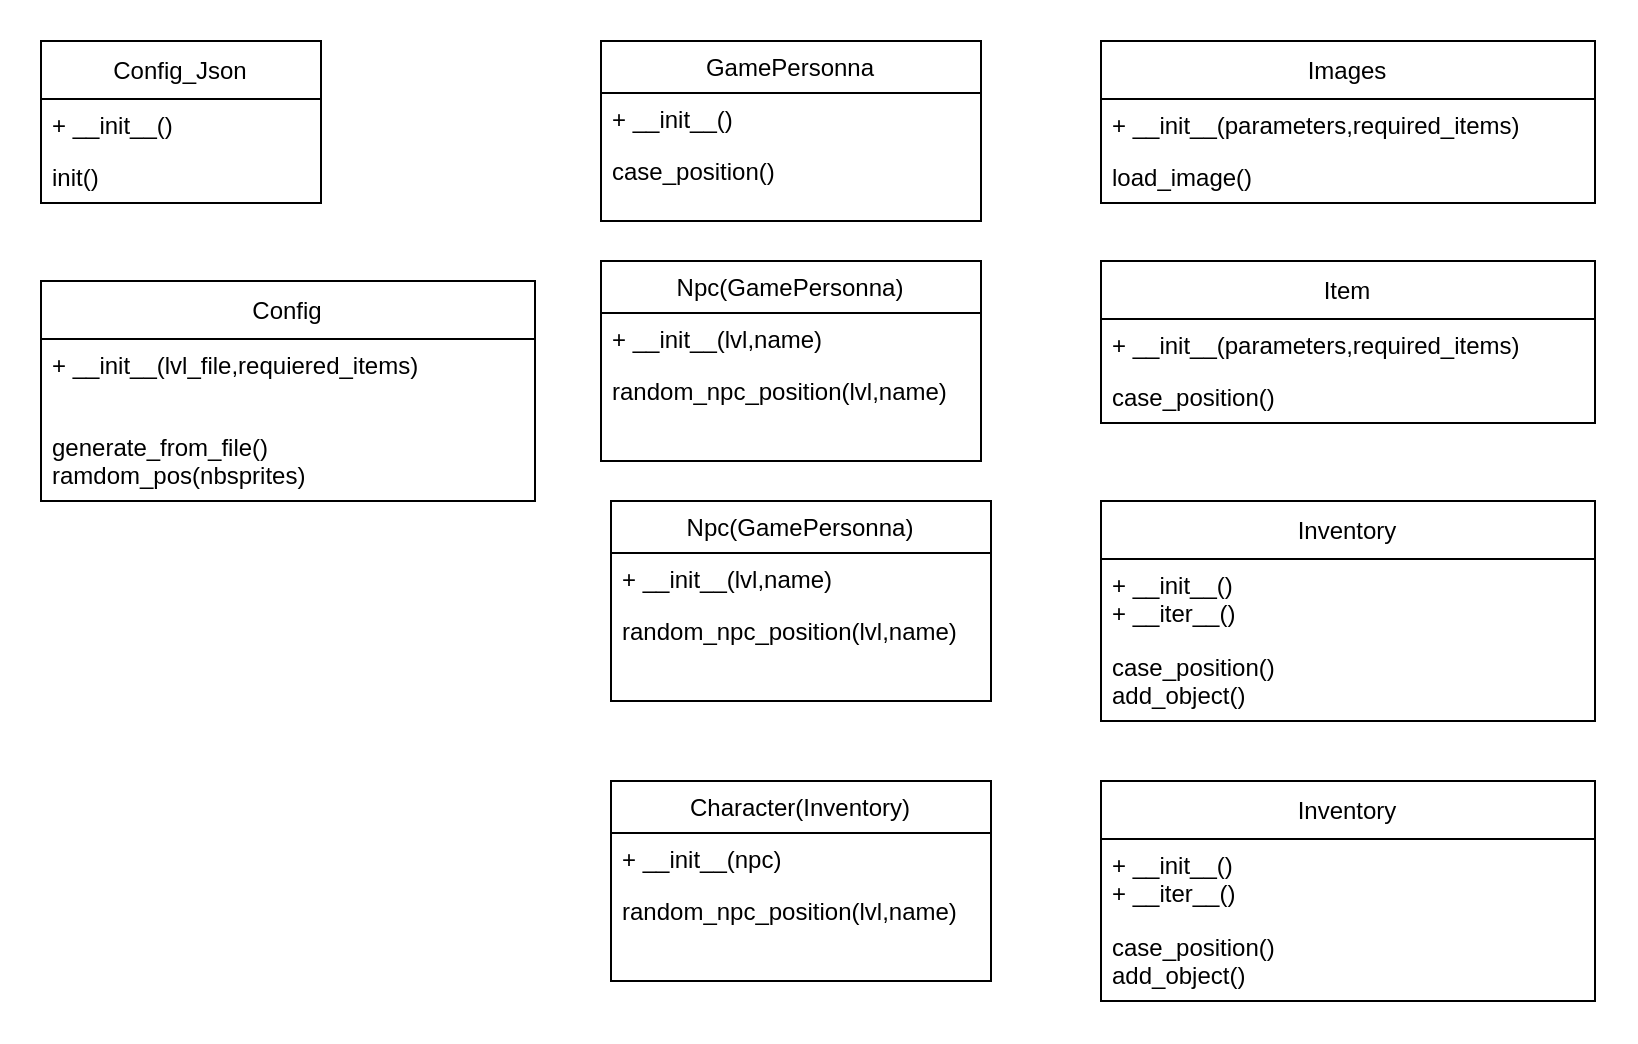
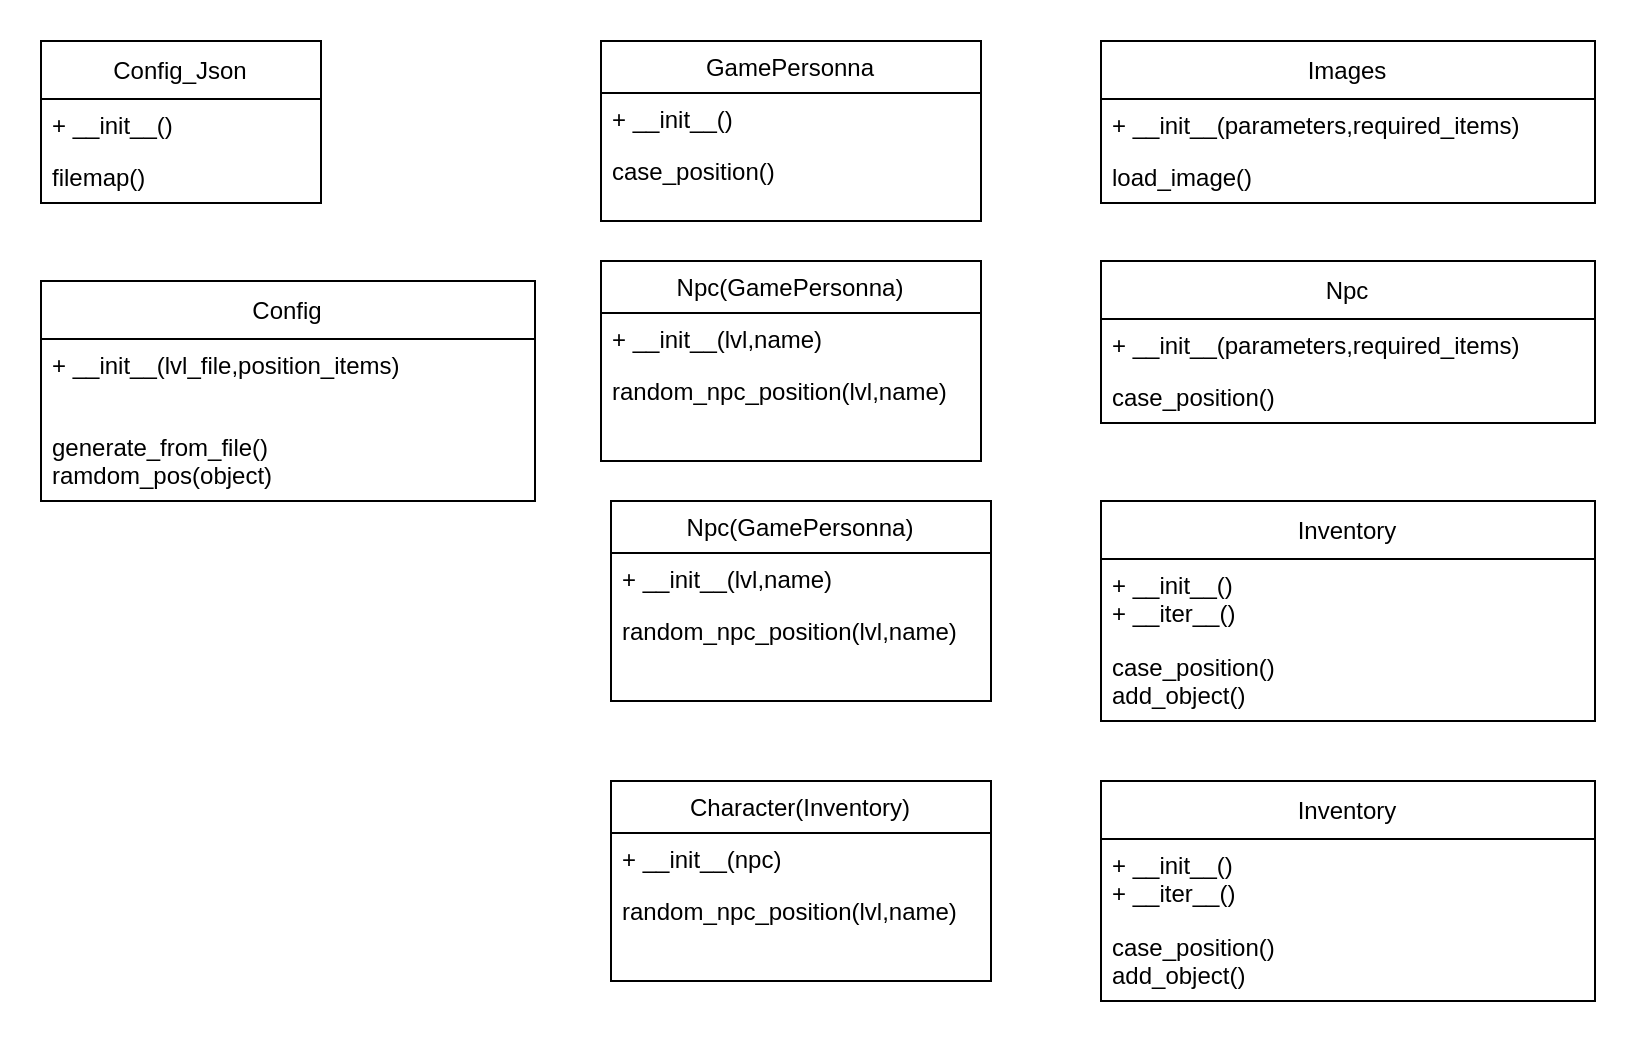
(86, 178) -> (106, 178)
(1347, 291) -> (1347, 291)
(263, 366) -> (253, 366)
(180, 448) -> (180, 448)
